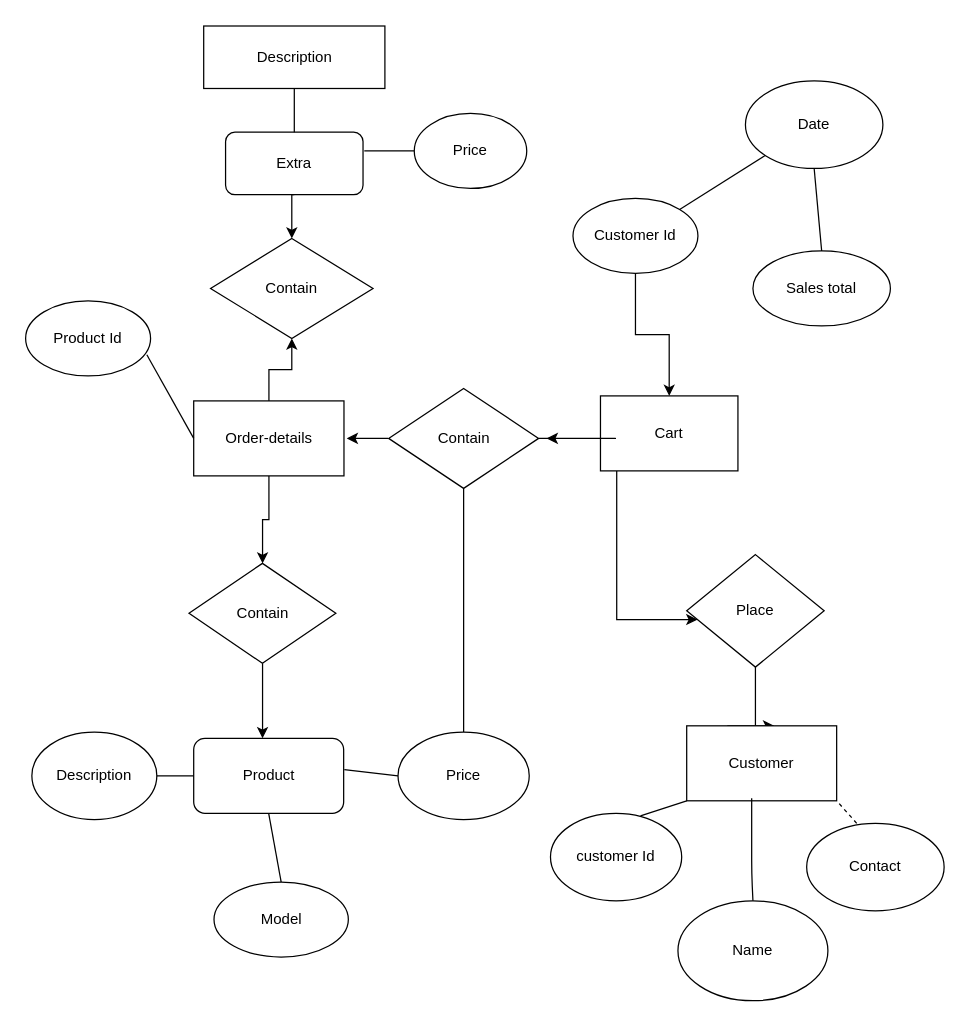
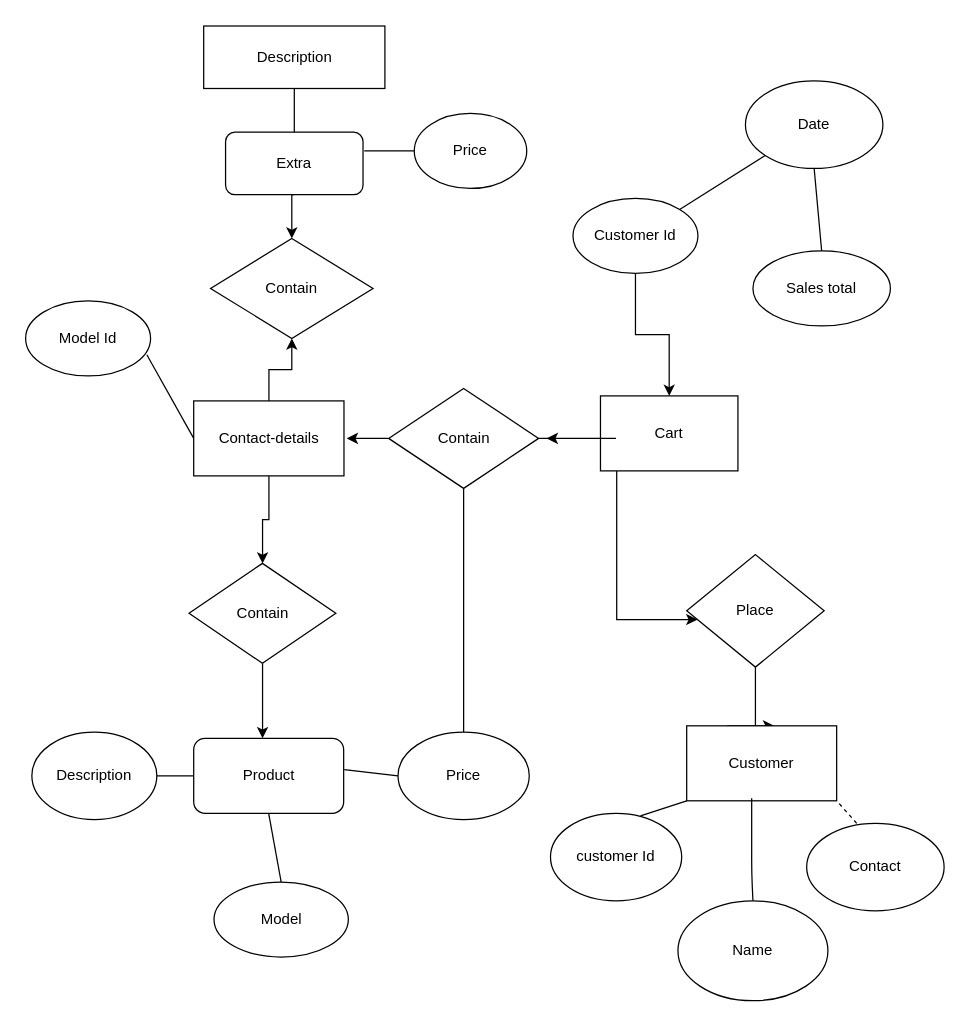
(88, 338) -> (88, 338)
(269, 438) -> (269, 438)
